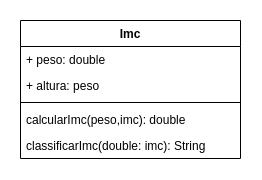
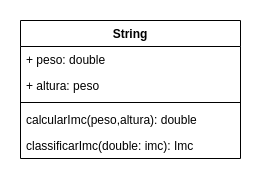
(131, 35) -> (131, 35)
(113, 121) -> (123, 121)
(129, 147) -> (120, 147)
